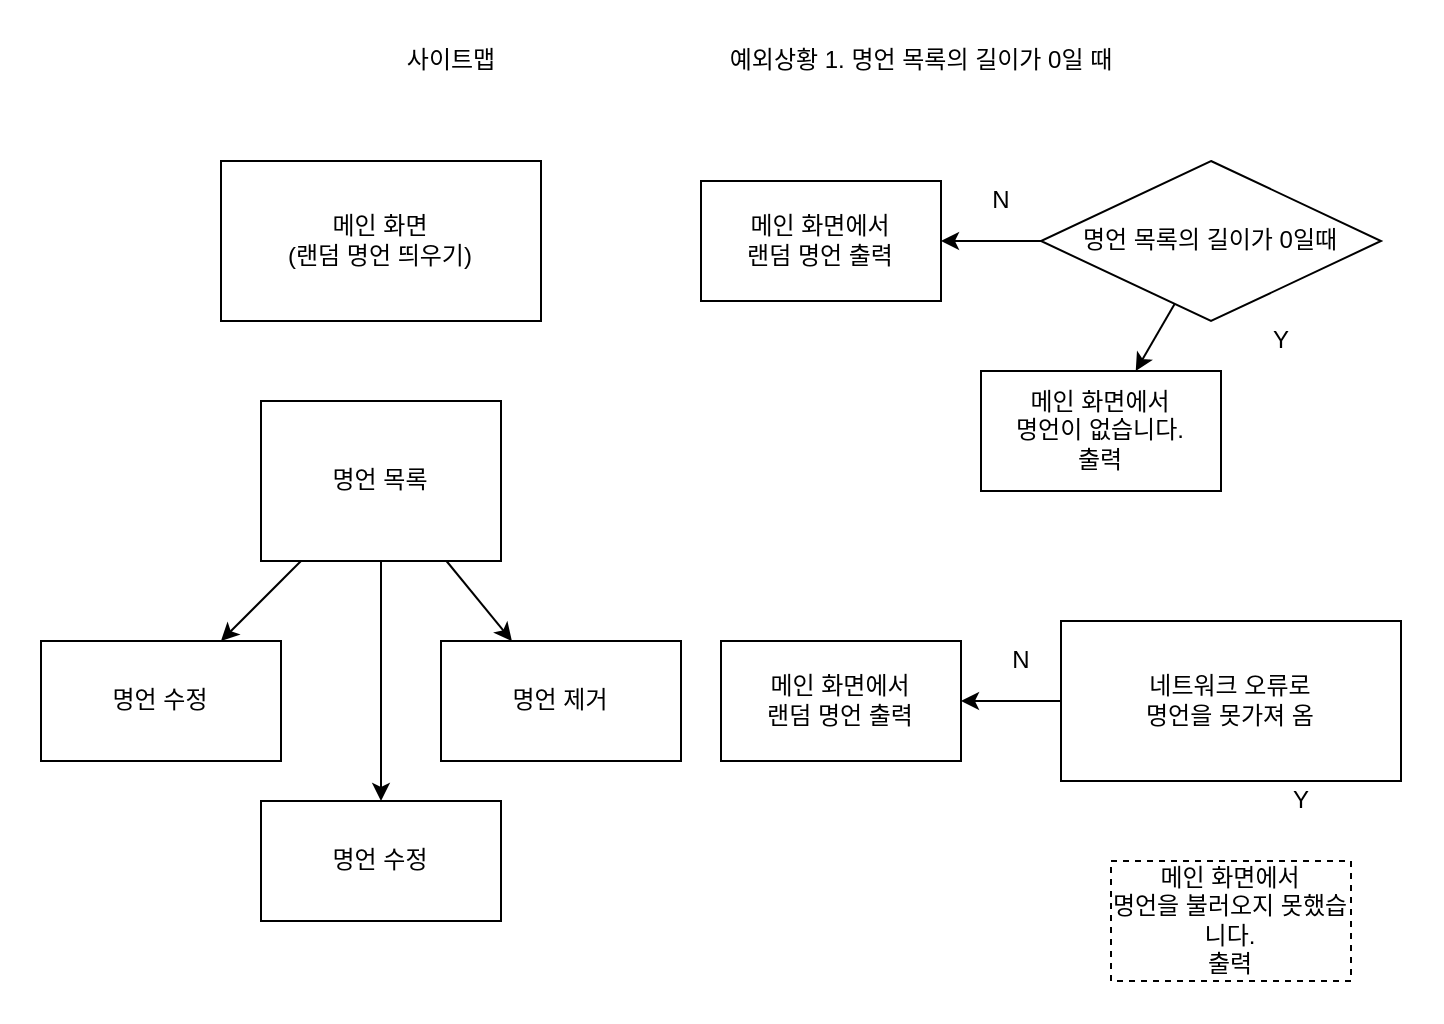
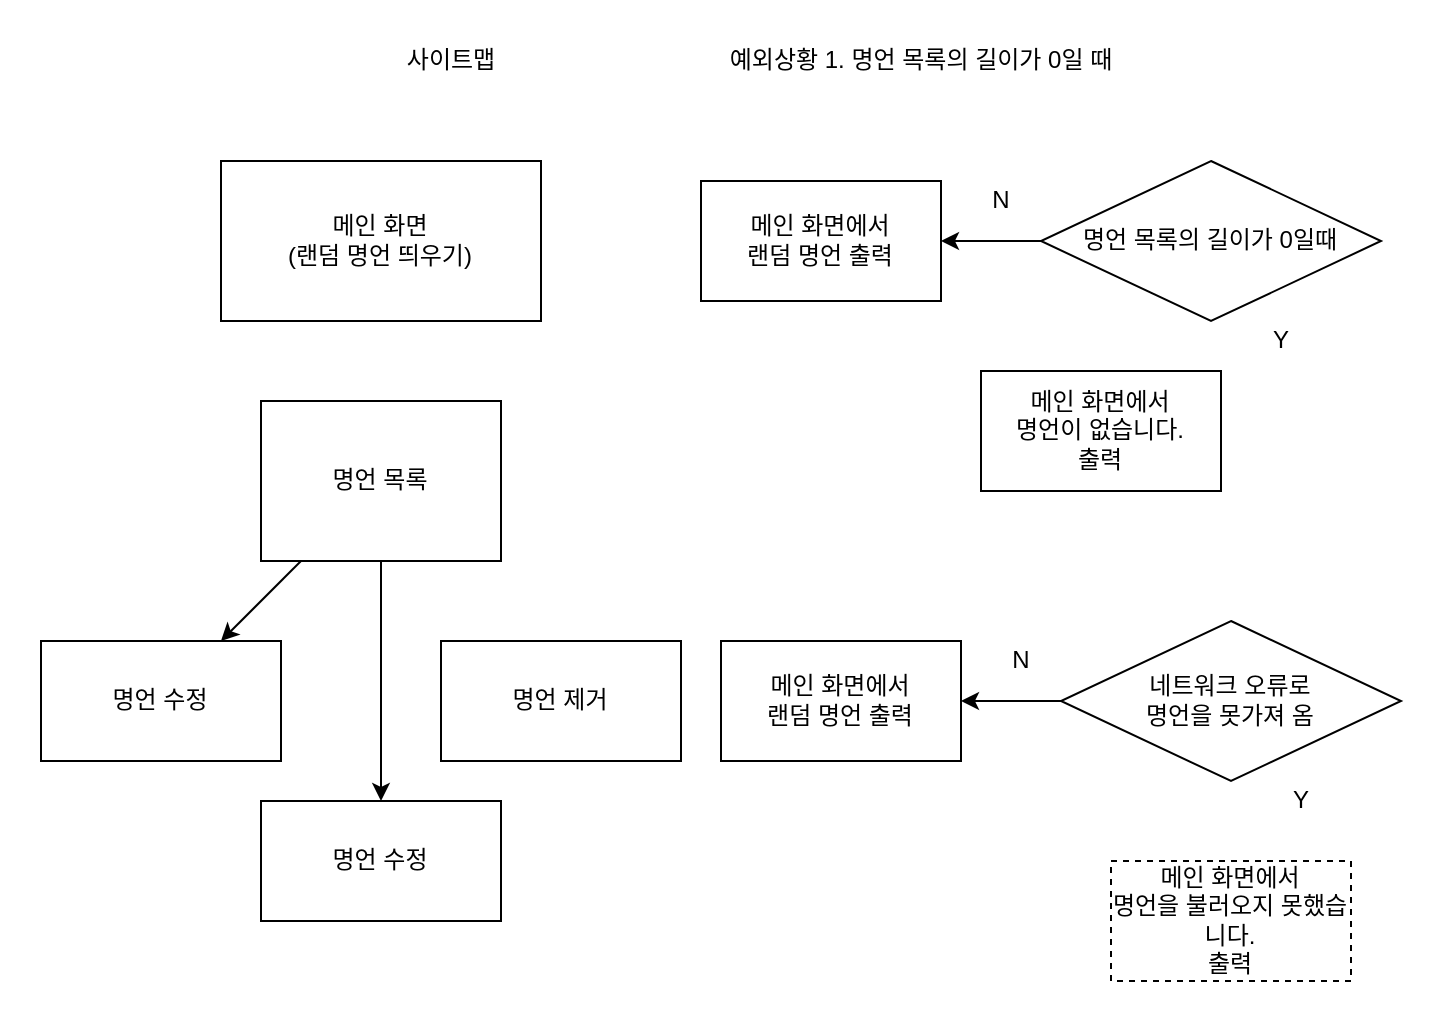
(1158, 332) -> none
(475, 596) -> none
(1231, 701) -> (1231, 701)
